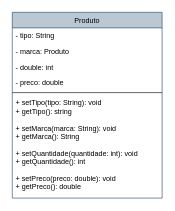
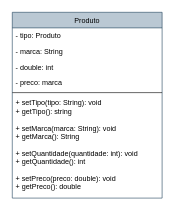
(39, 36) -> (42, 36)
(45, 52) -> (42, 52)
(42, 83) -> (41, 83)
